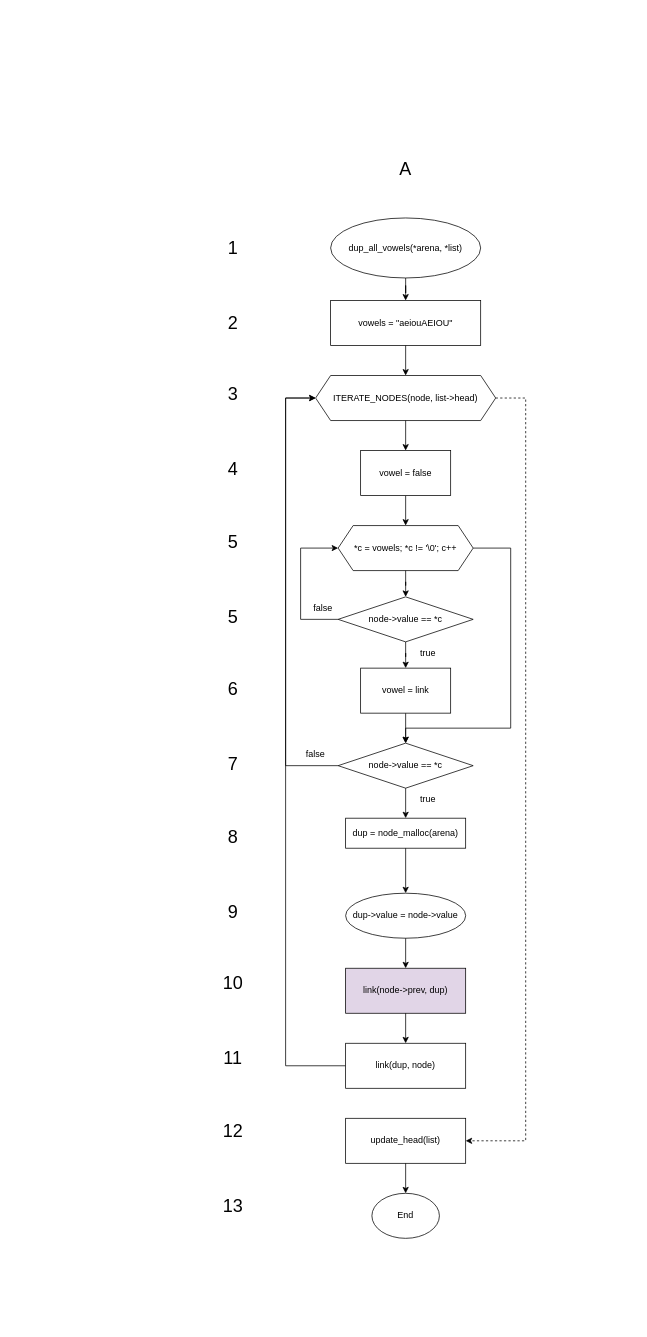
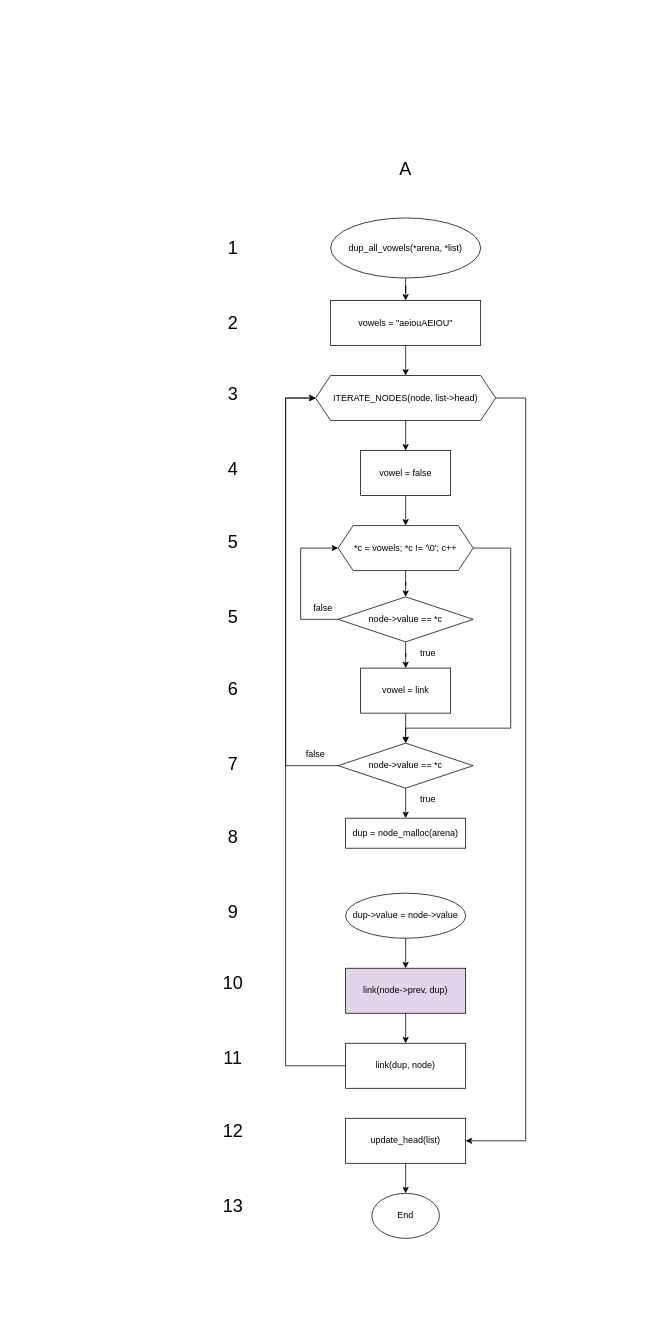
(525, 782) -> (525, 782)
(405, 868) -> none
